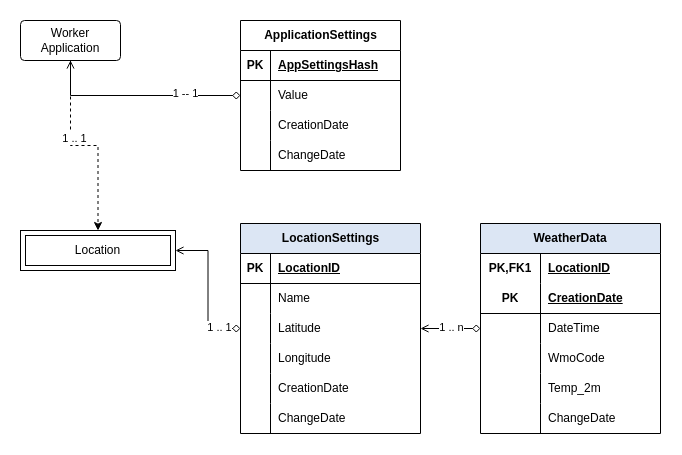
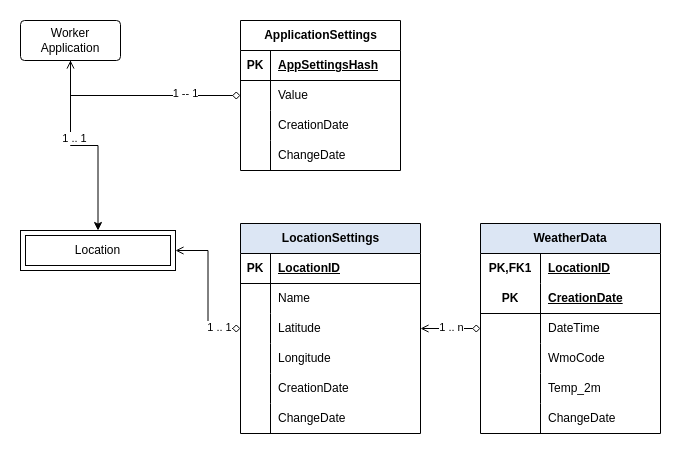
(98, 170) -> (98, 170)
